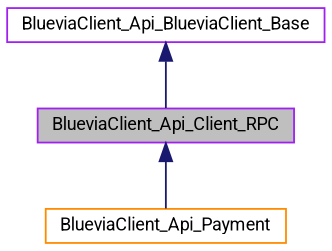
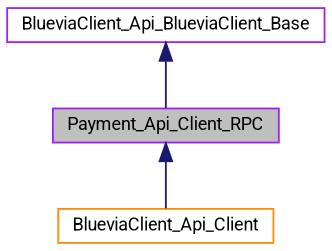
(166, 126) -> (166, 126)
(166, 226) -> (166, 226)
